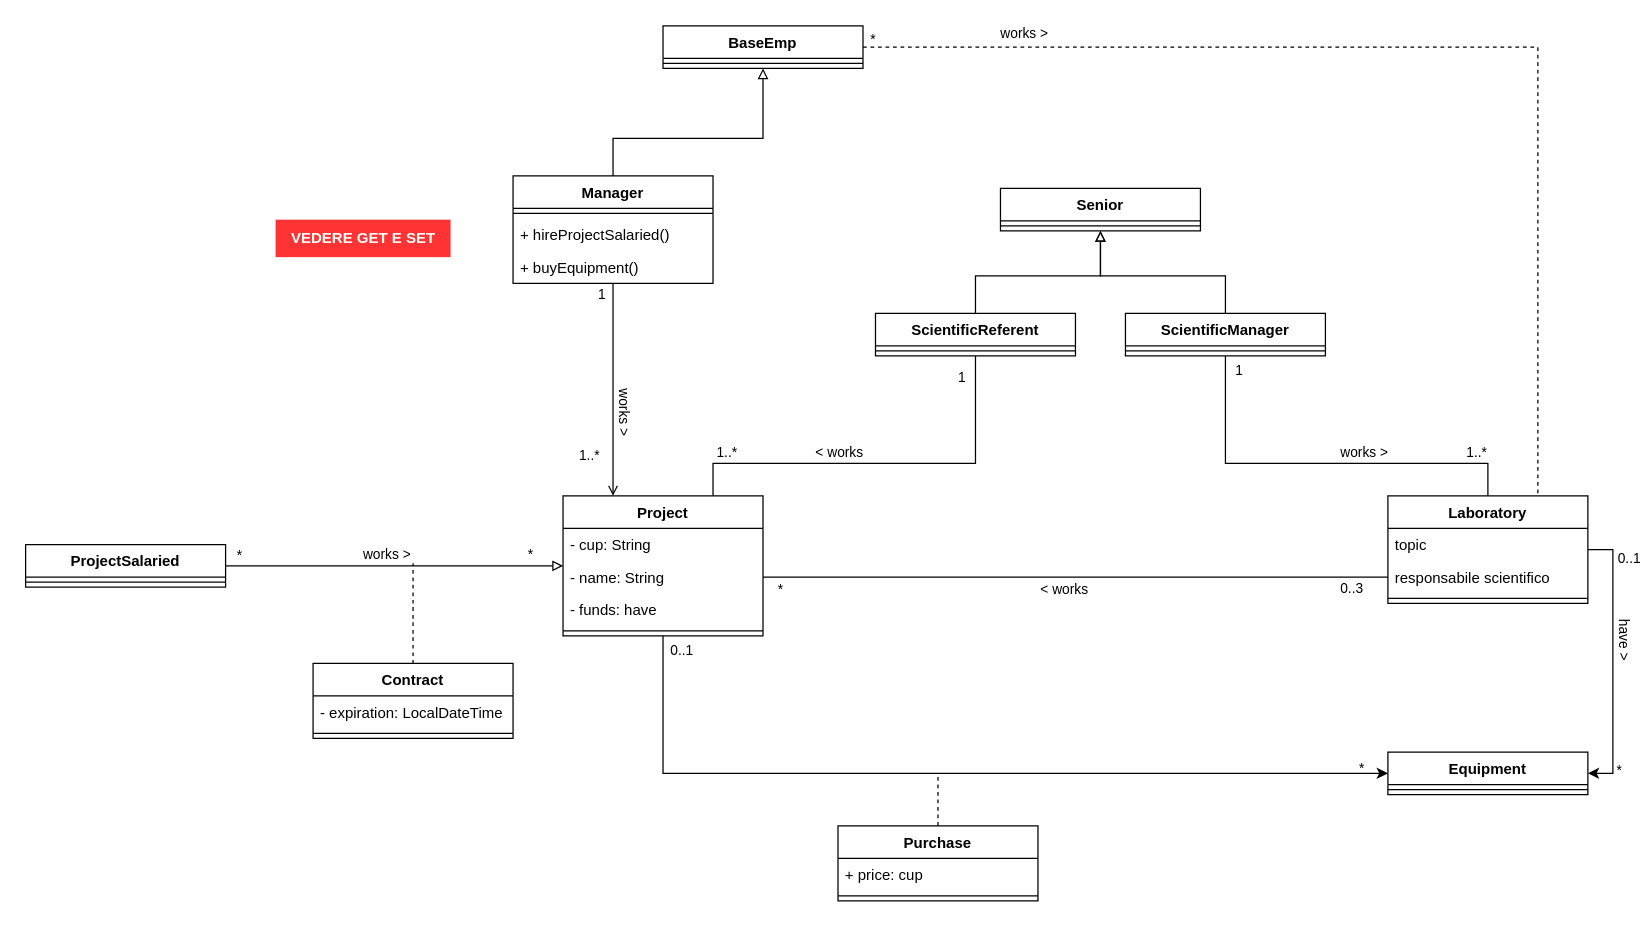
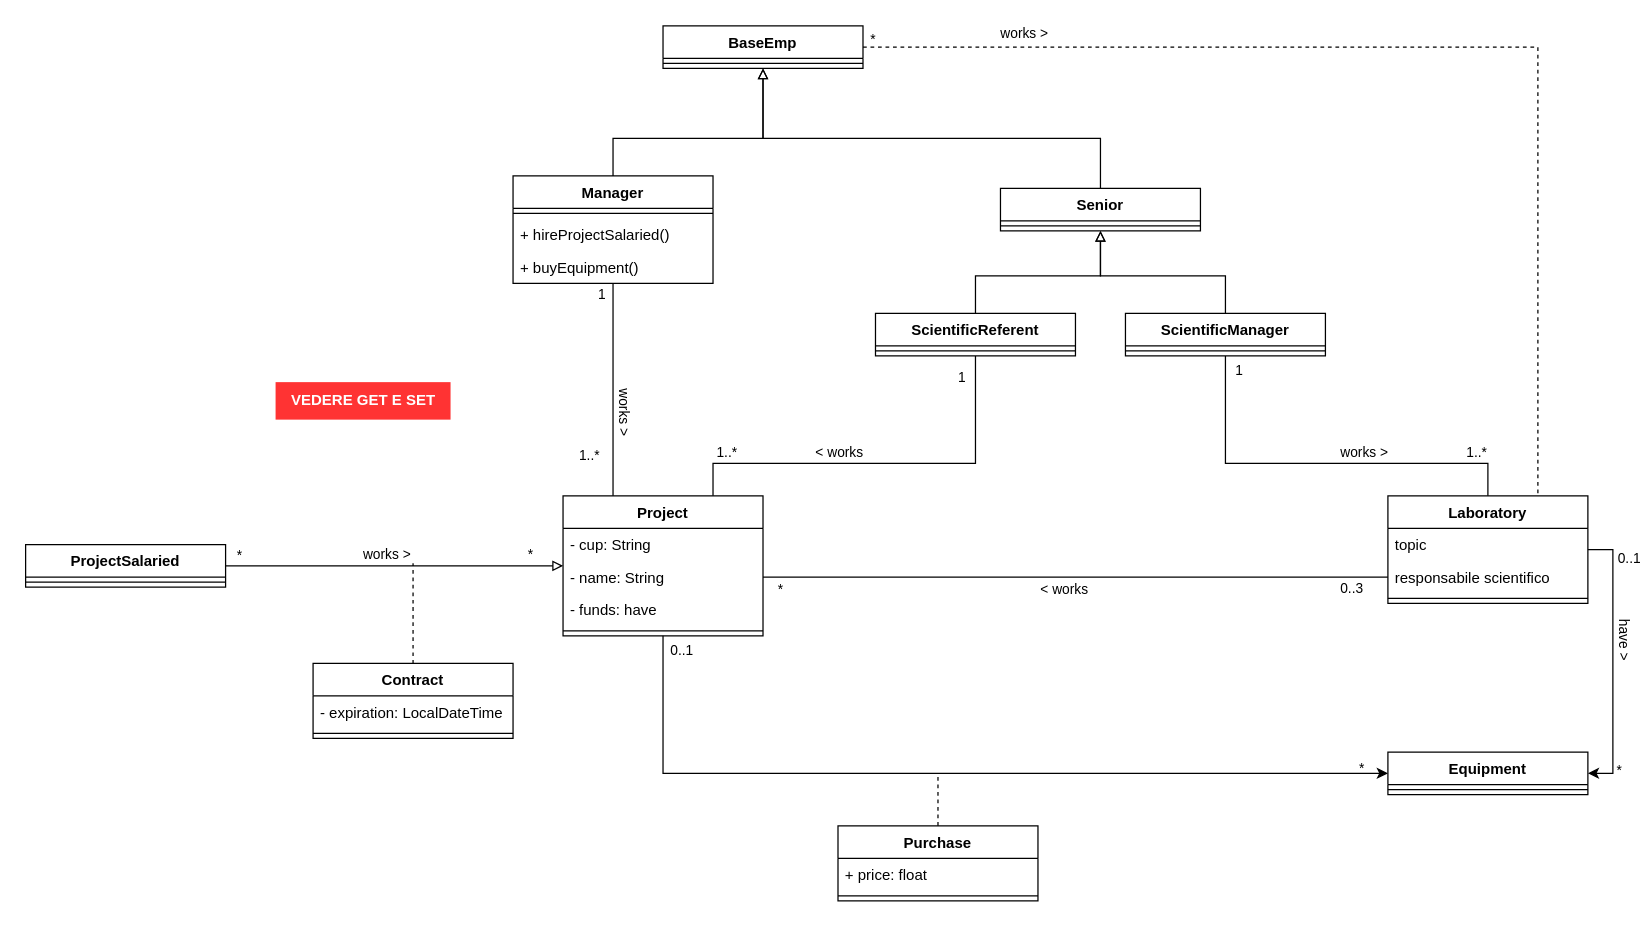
none -> (958, 138)
(363, 238) -> (363, 401)
(613, 489) -> (613, 490)
(888, 875) -> (894, 875)
